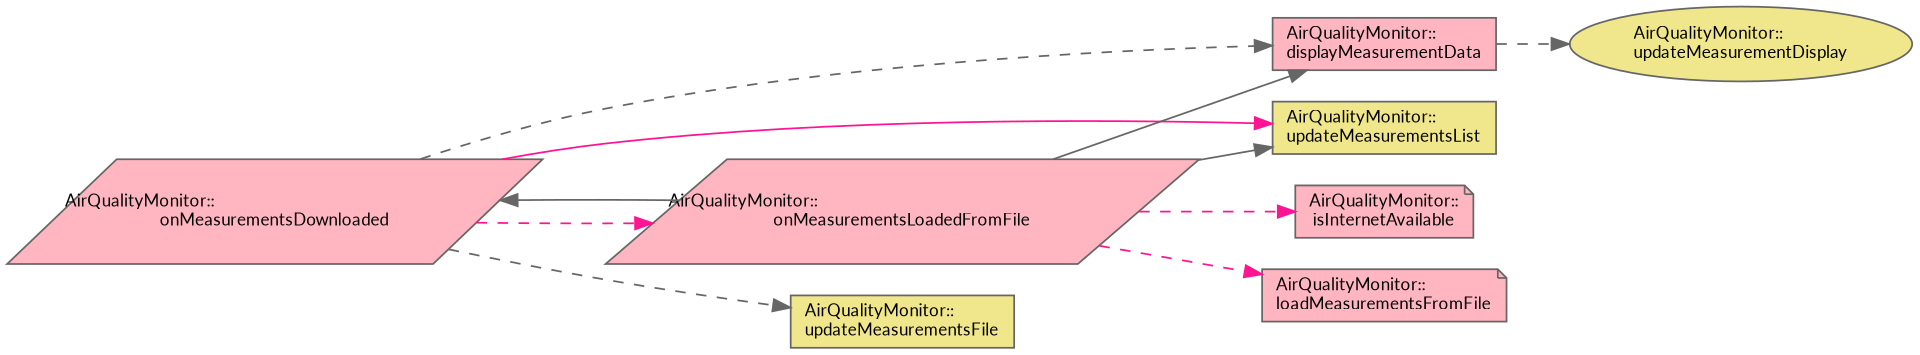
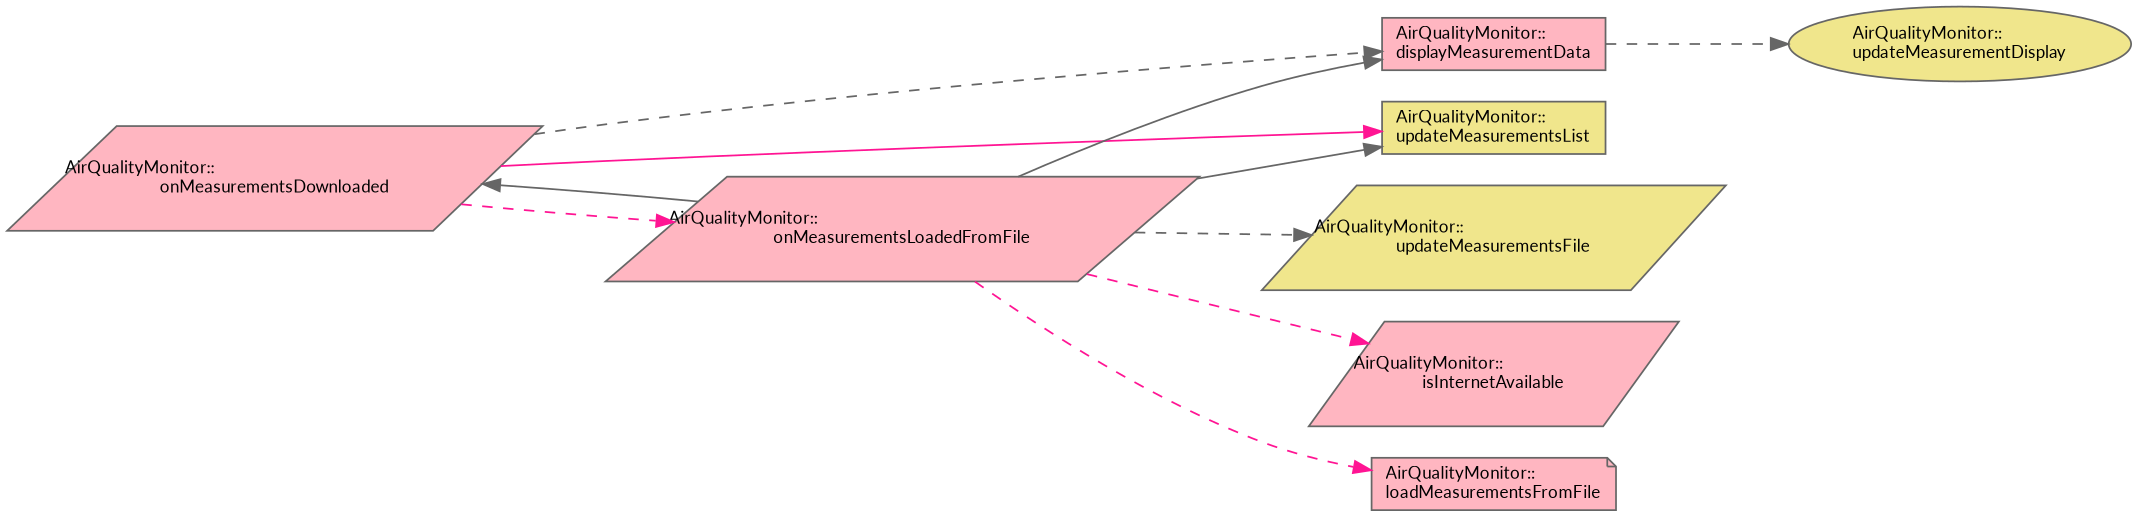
(1384, 212) -> (1494, 374)
(610, 281) -> (1214, 234)
(902, 322) -> (1494, 238)
